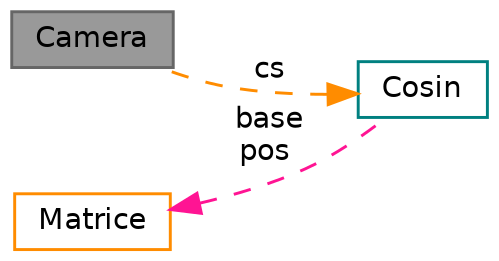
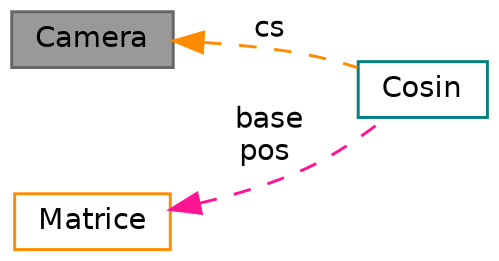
(243, 89) -> (282, 50)
